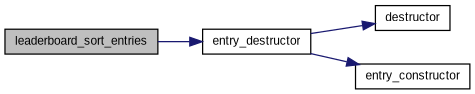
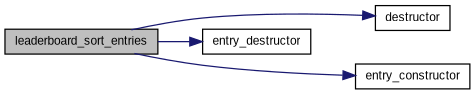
(337, 30) -> (246, 15)
(329, 58) -> (238, 69)
